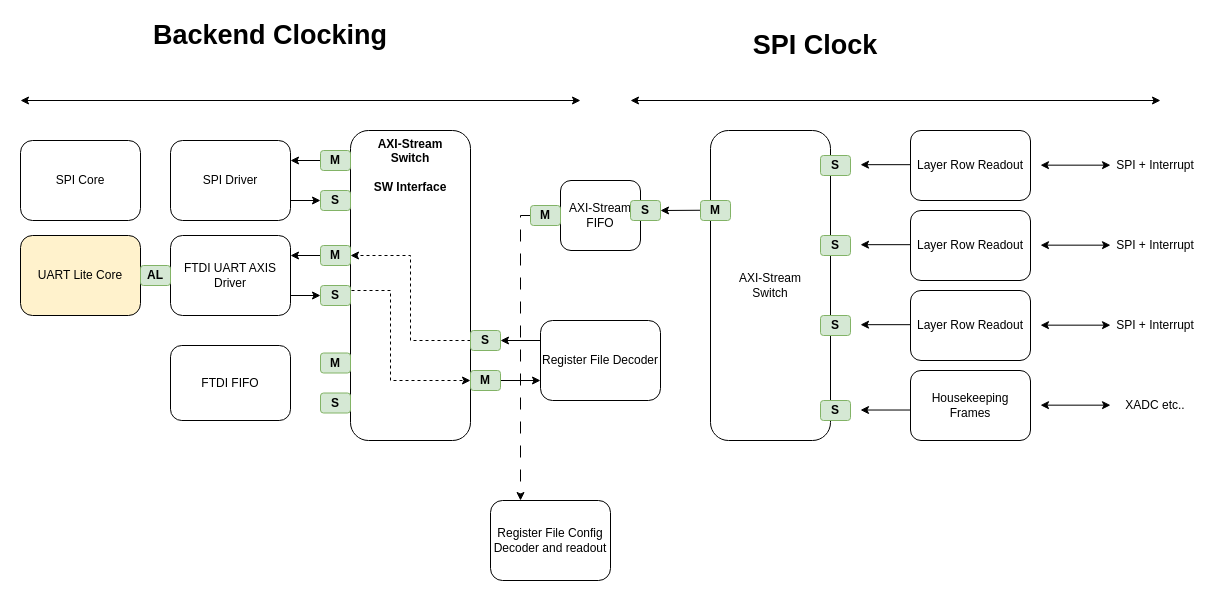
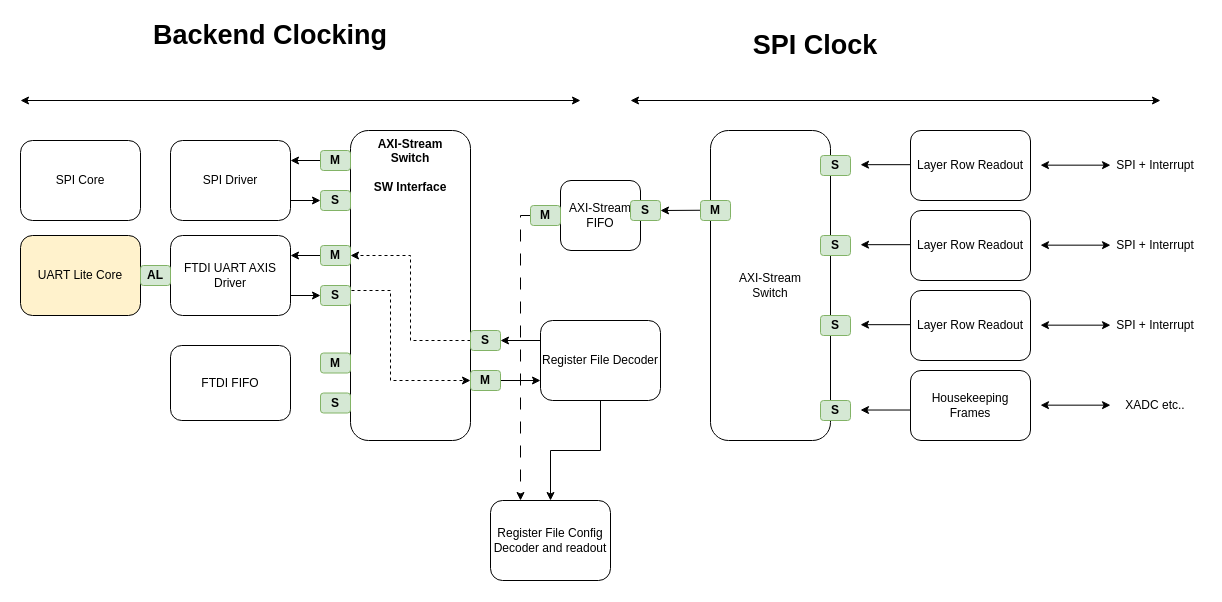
none -> (580, 451)
